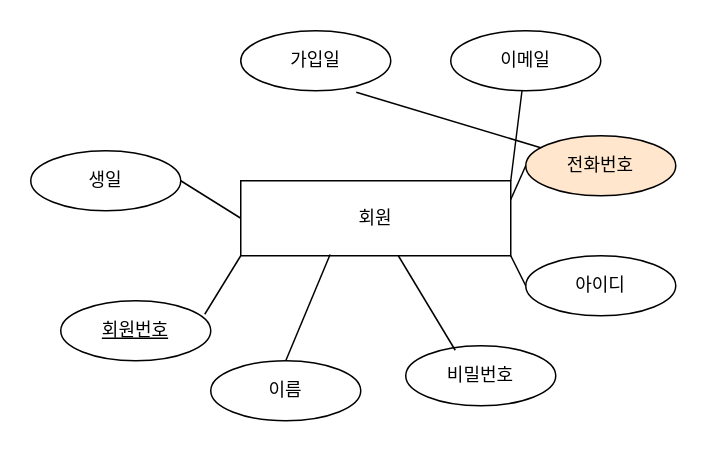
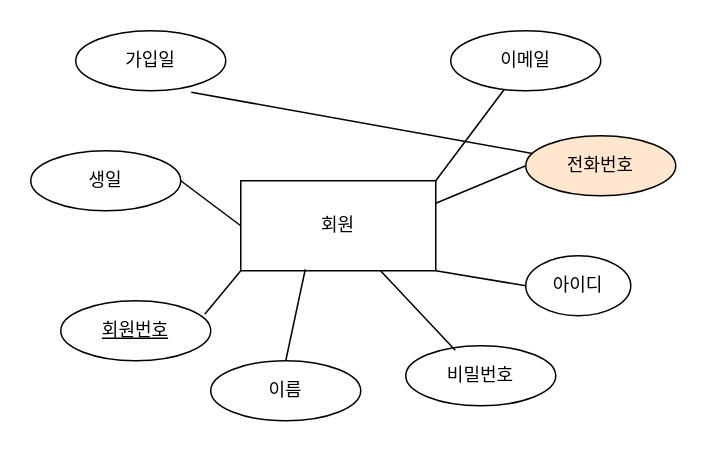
(316, 61) -> (151, 61)
(376, 218) -> (338, 226)
(601, 286) -> (578, 286)
